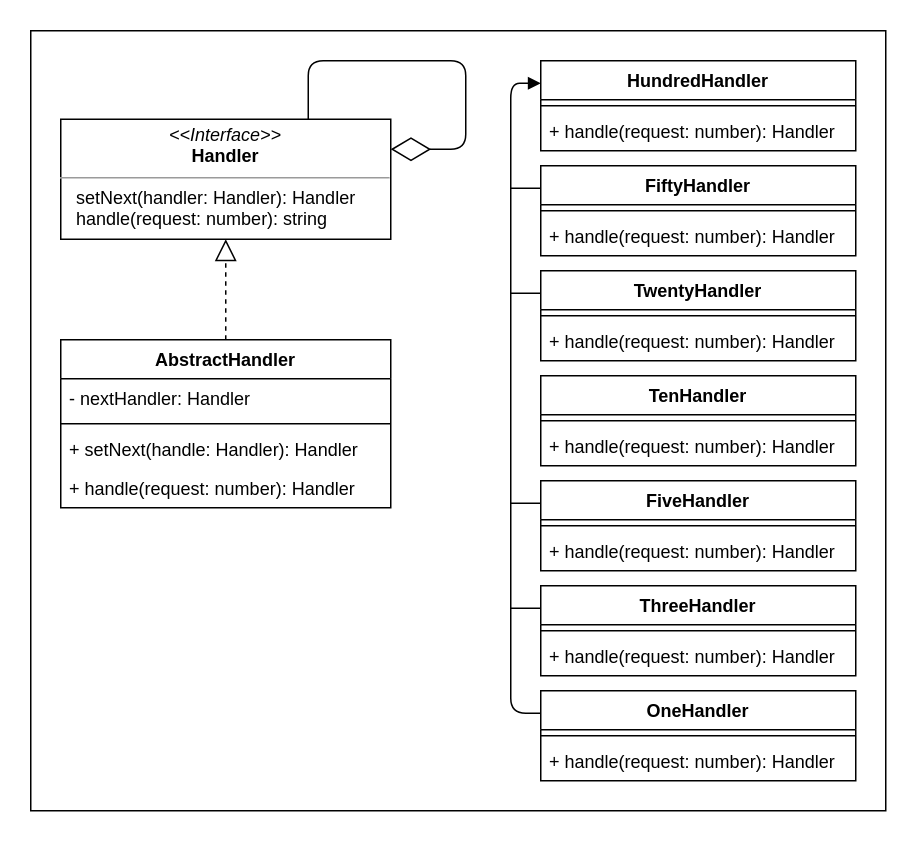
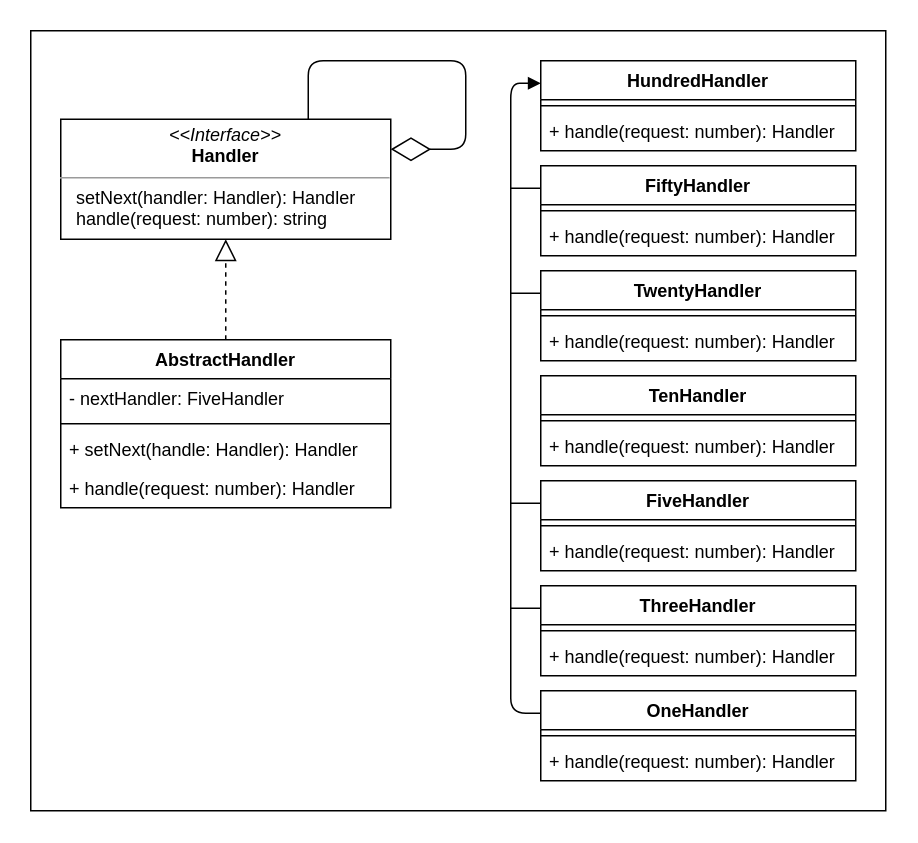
(168, 399) -> (186, 399)
